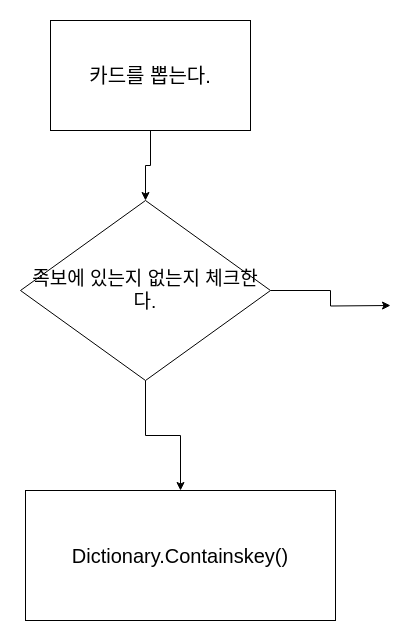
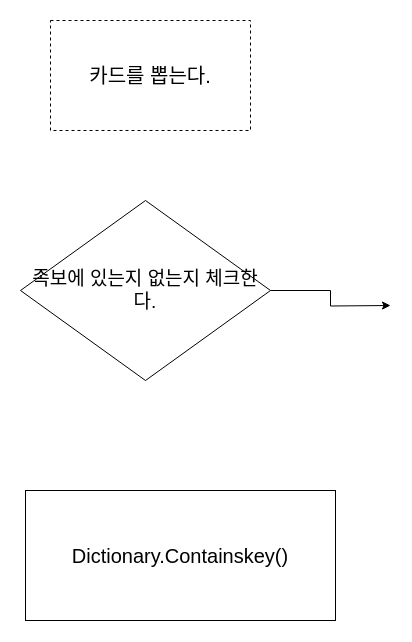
(151, 76) -> (151, 76)
(151, 165) -> none
(160, 436) -> none
